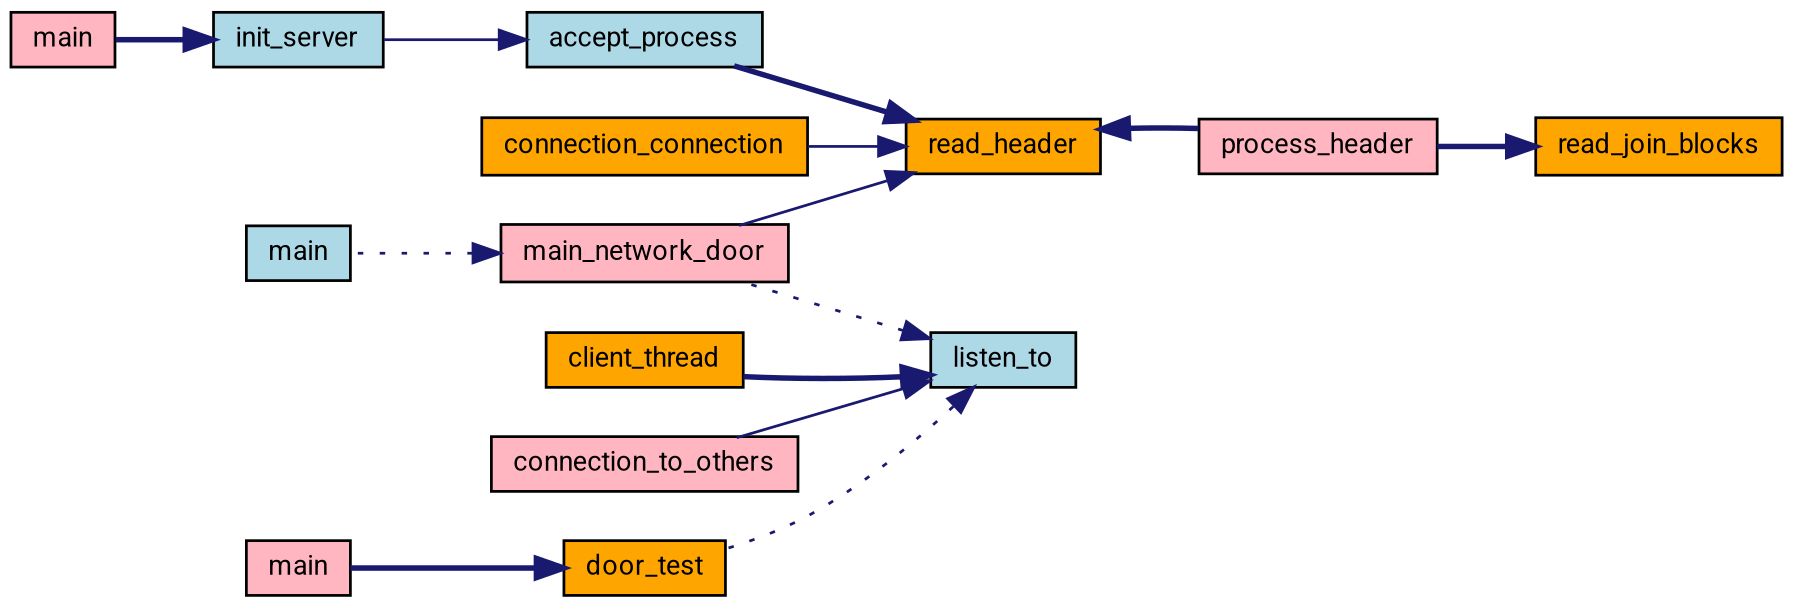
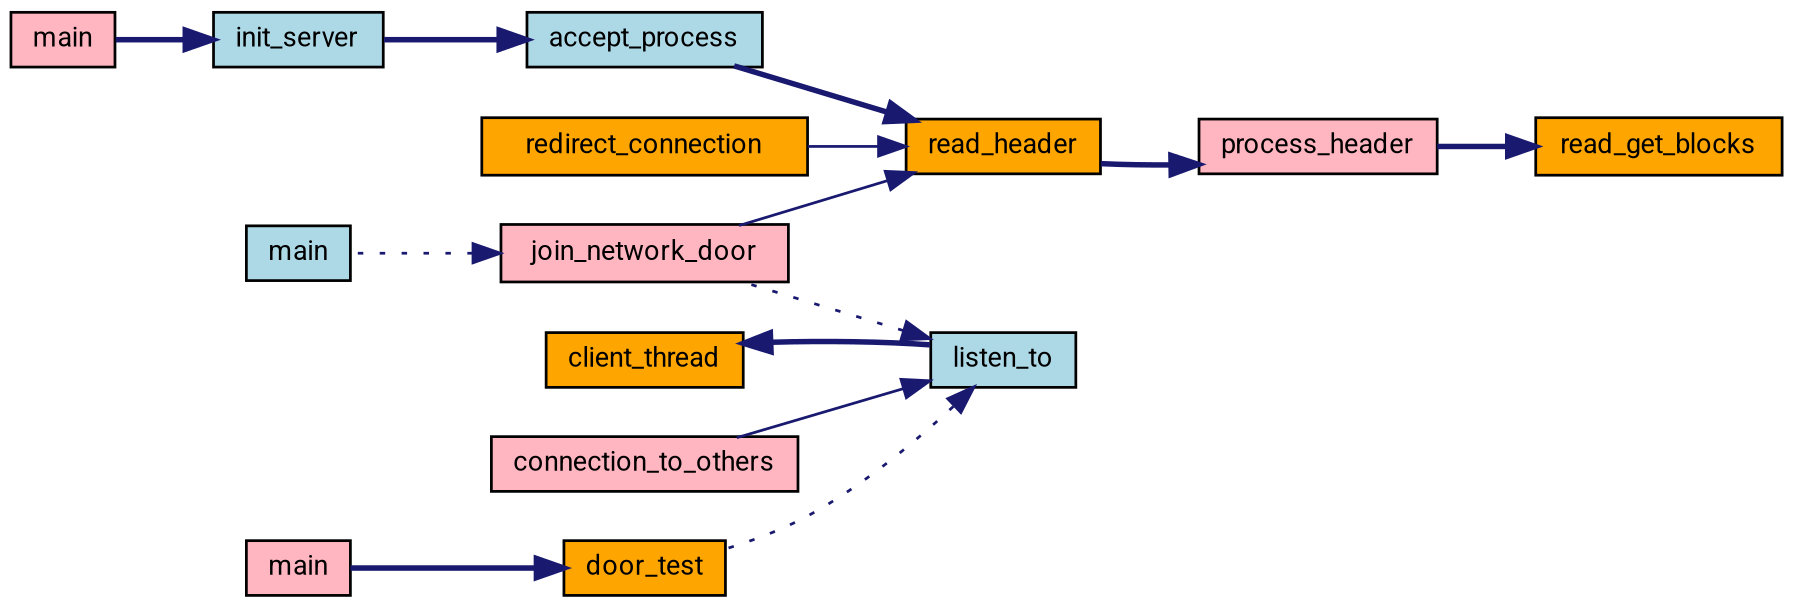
(441, 40) -> (441, 40)
(1163, 128) -> (1136, 165)
(645, 146) -> (645, 146)
(1659, 146) -> (1659, 146)
(645, 253) -> (645, 253)
(823, 378) -> (851, 342)
